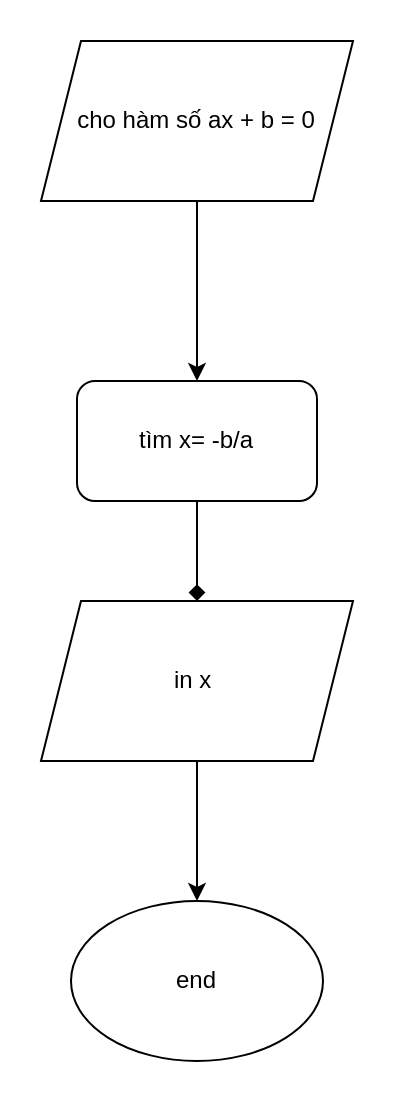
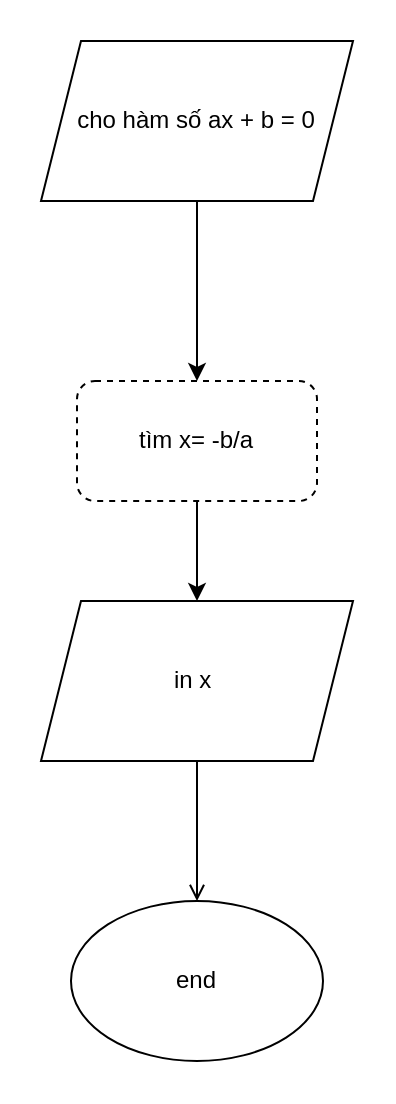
(197, 441) -> (197, 441)
(197, 585) -> (197, 586)
(197, 886) -> (197, 888)
